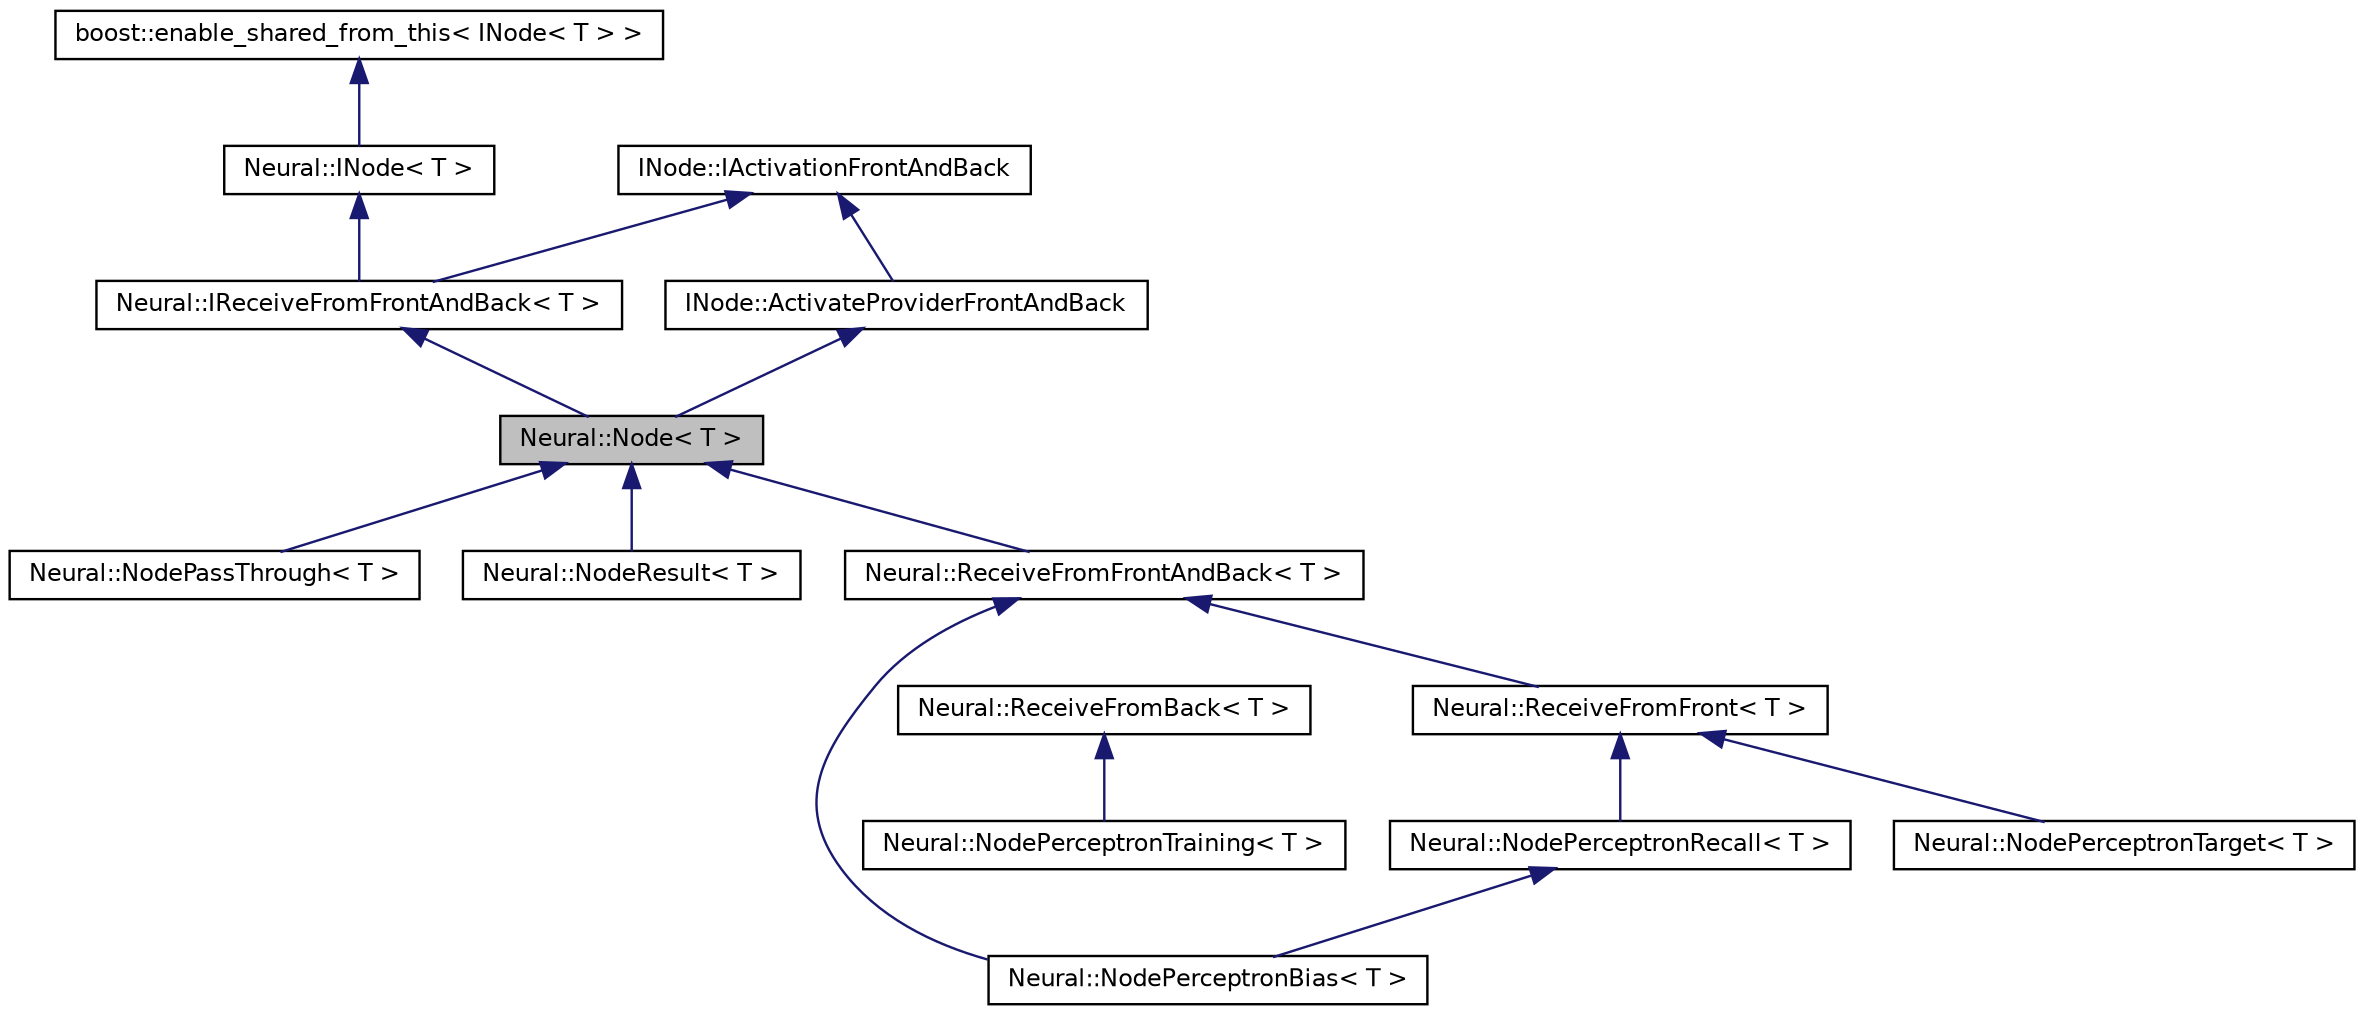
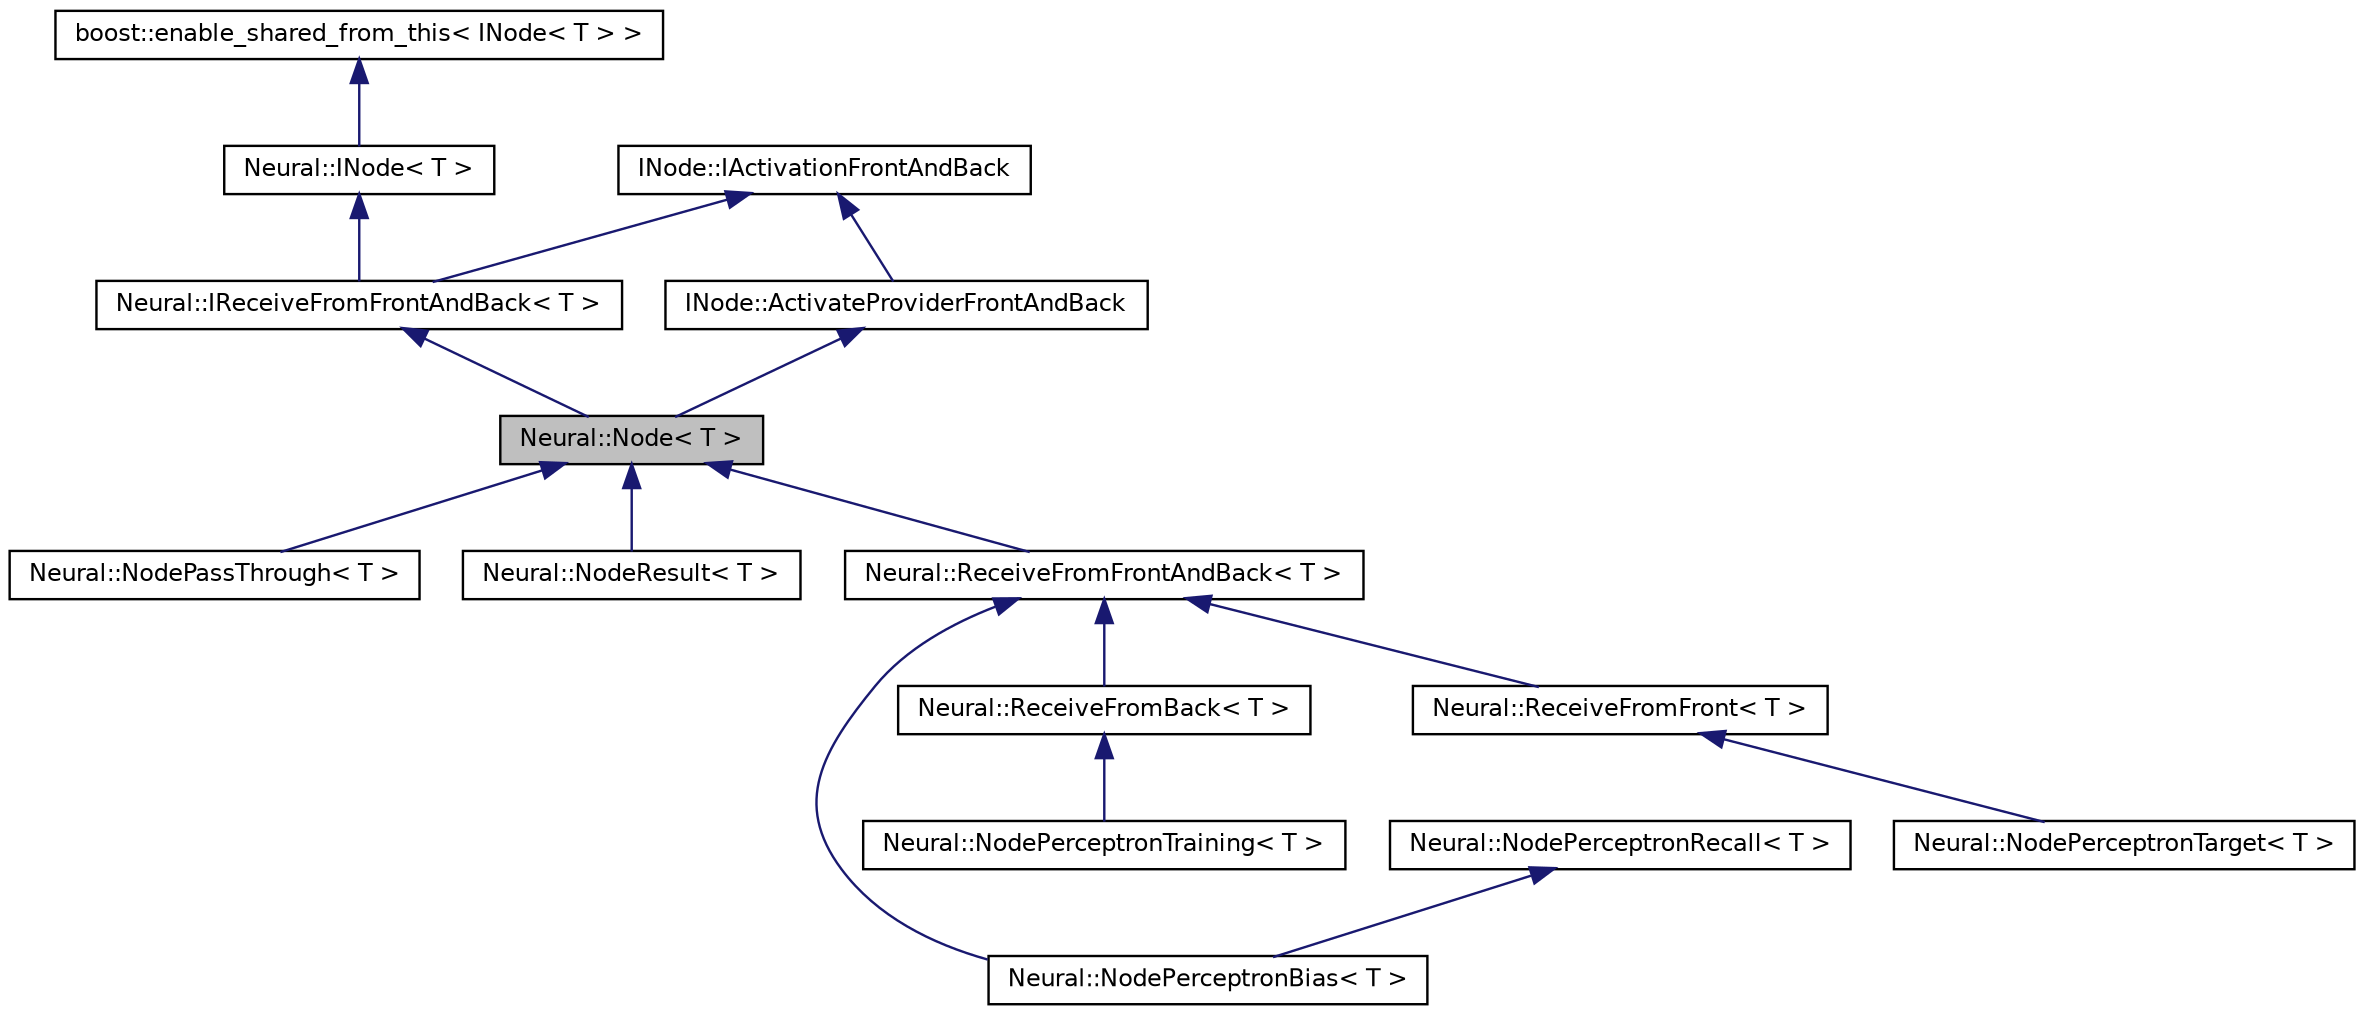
none -> (1104, 655)
(1620, 790) -> none
